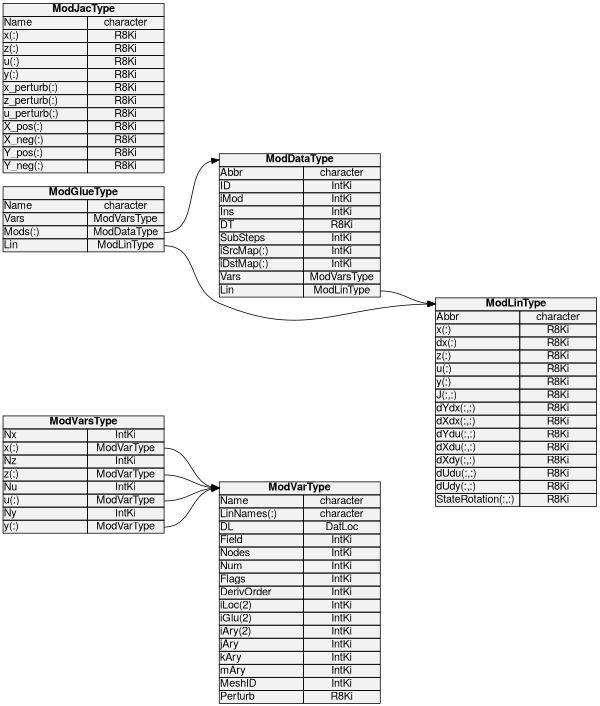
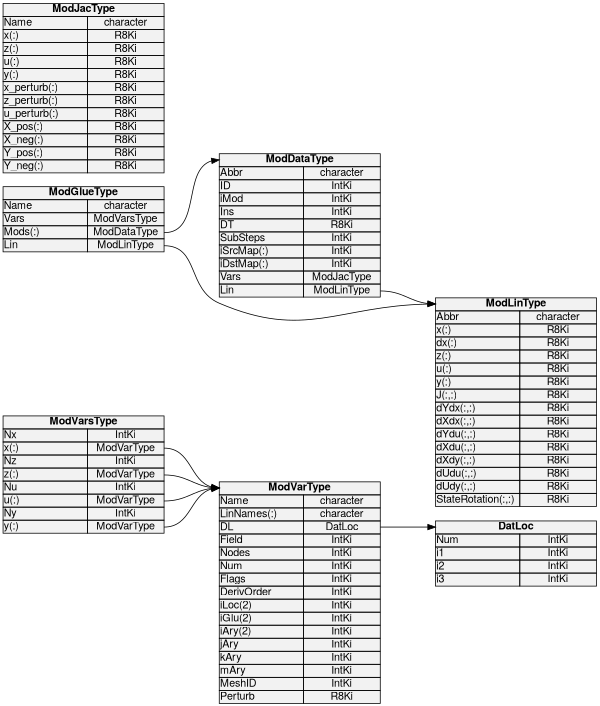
(342, 277) -> (342, 277)
none -> (516, 553)
